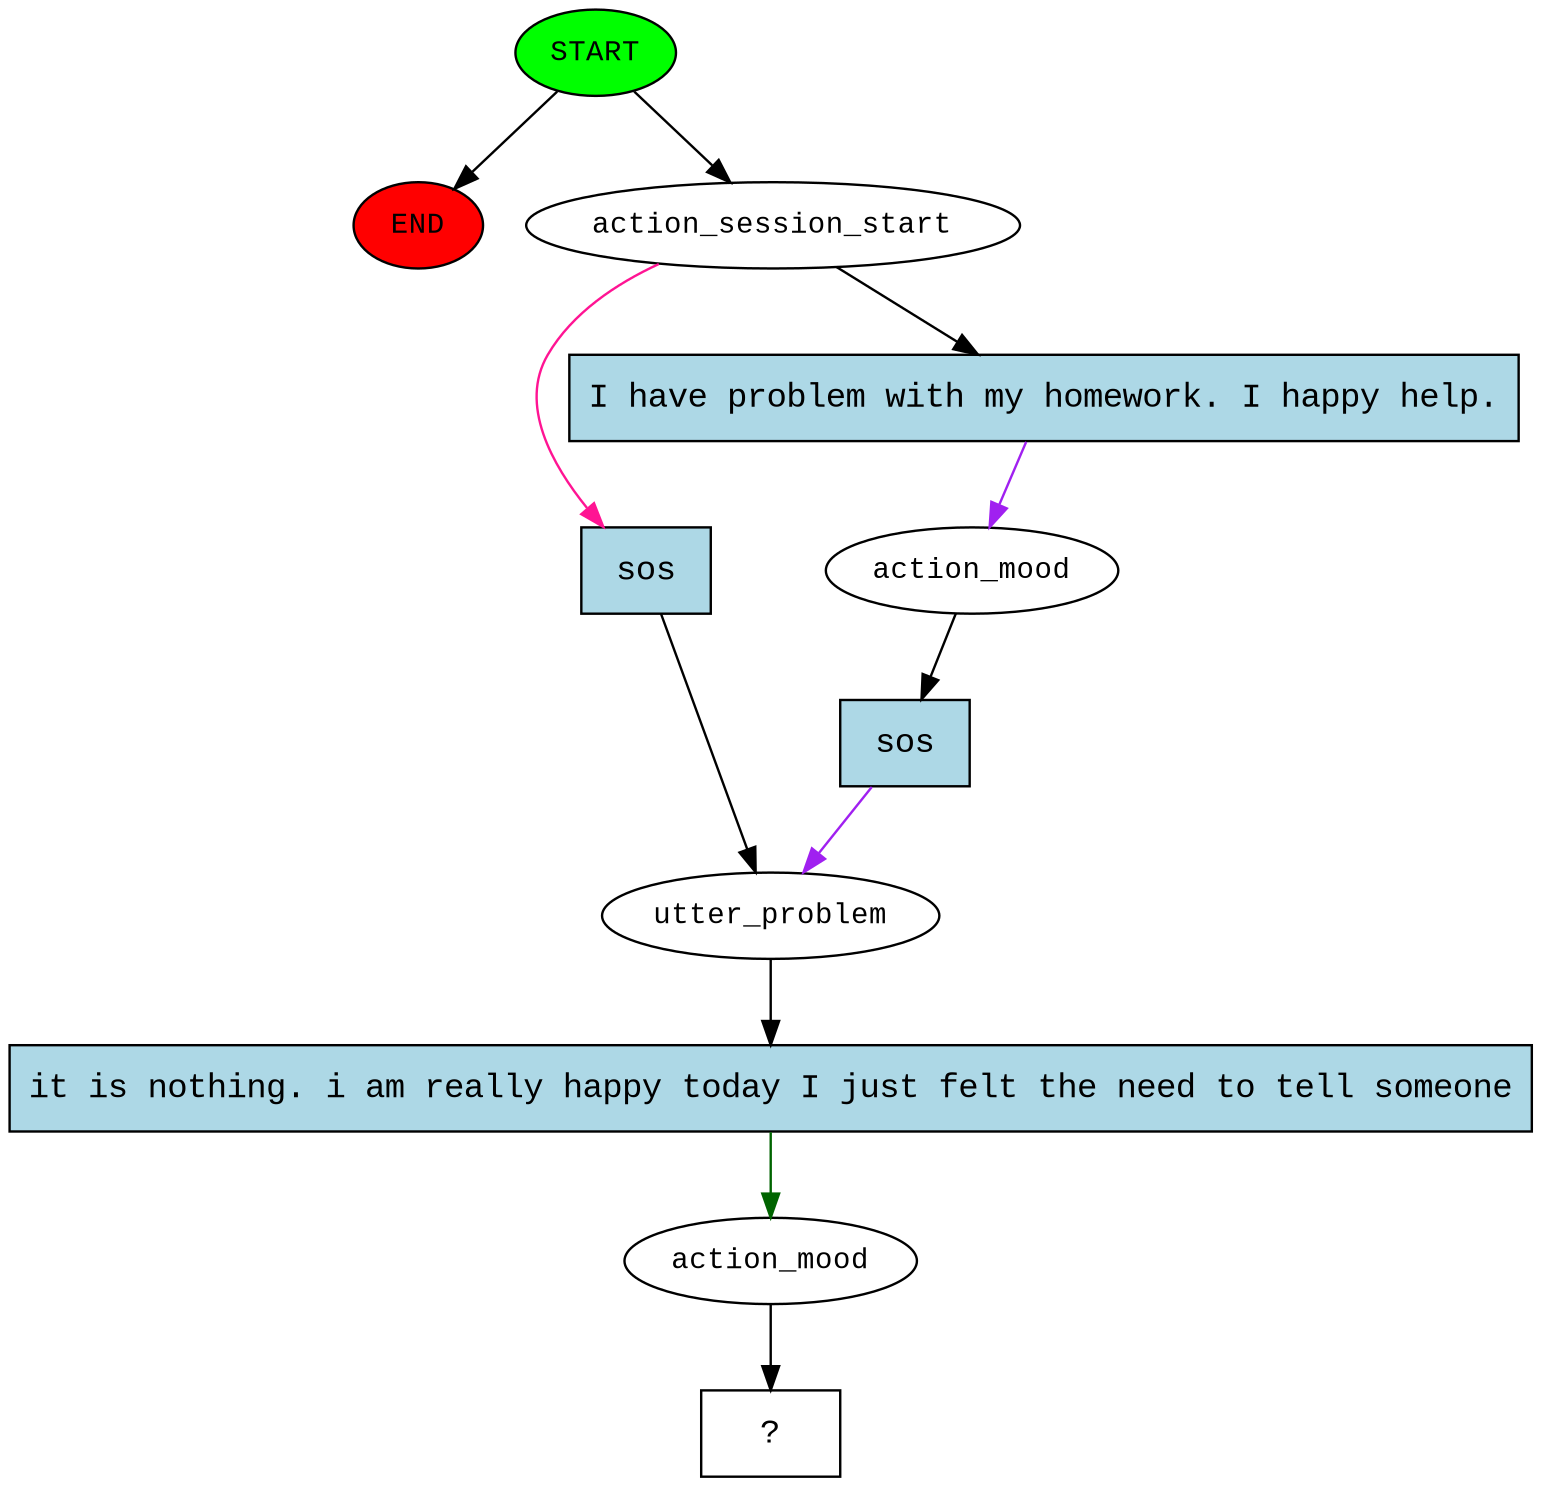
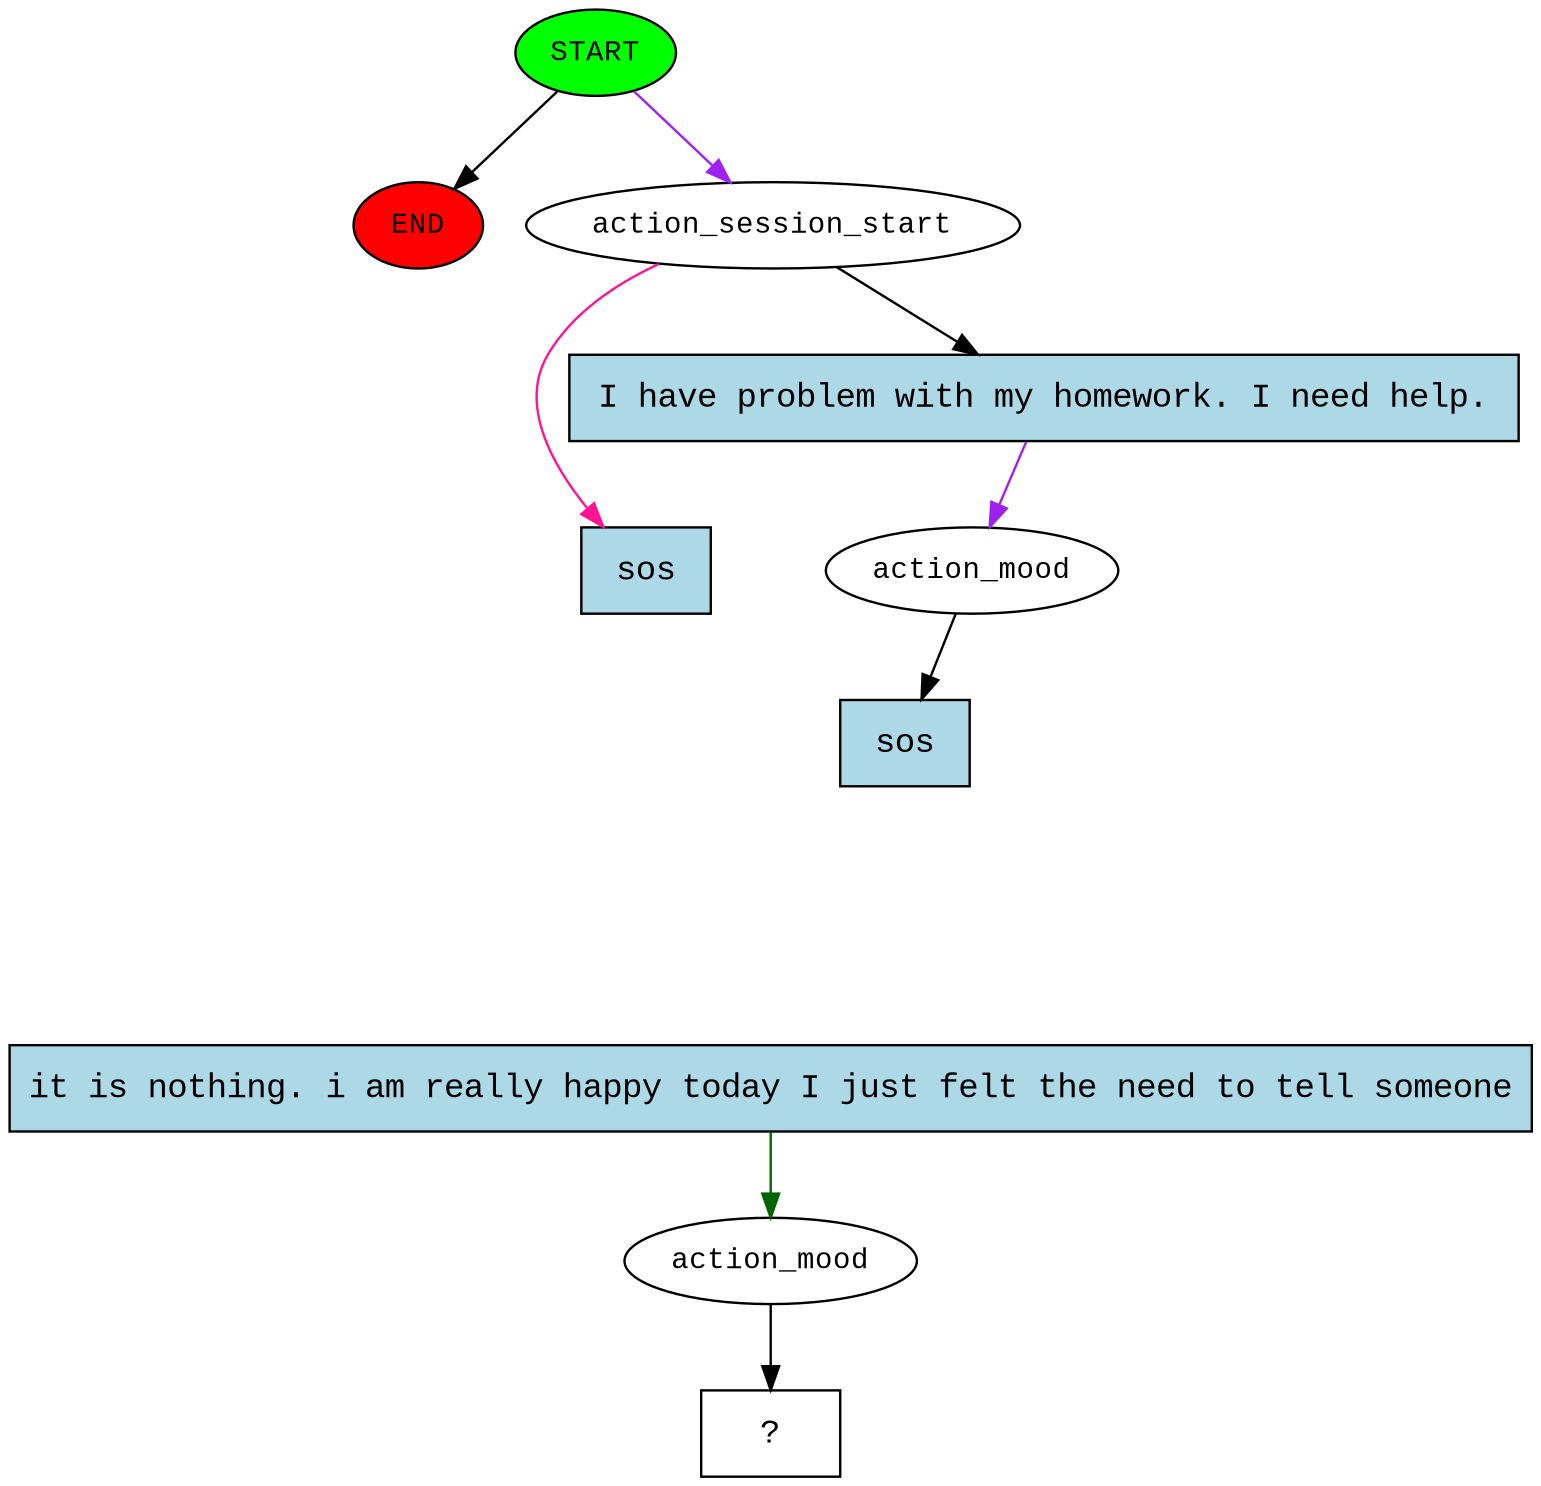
(673, 128) -> (673, 128)
(1044, 398) -> (1044, 398)
(771, 916) -> none
